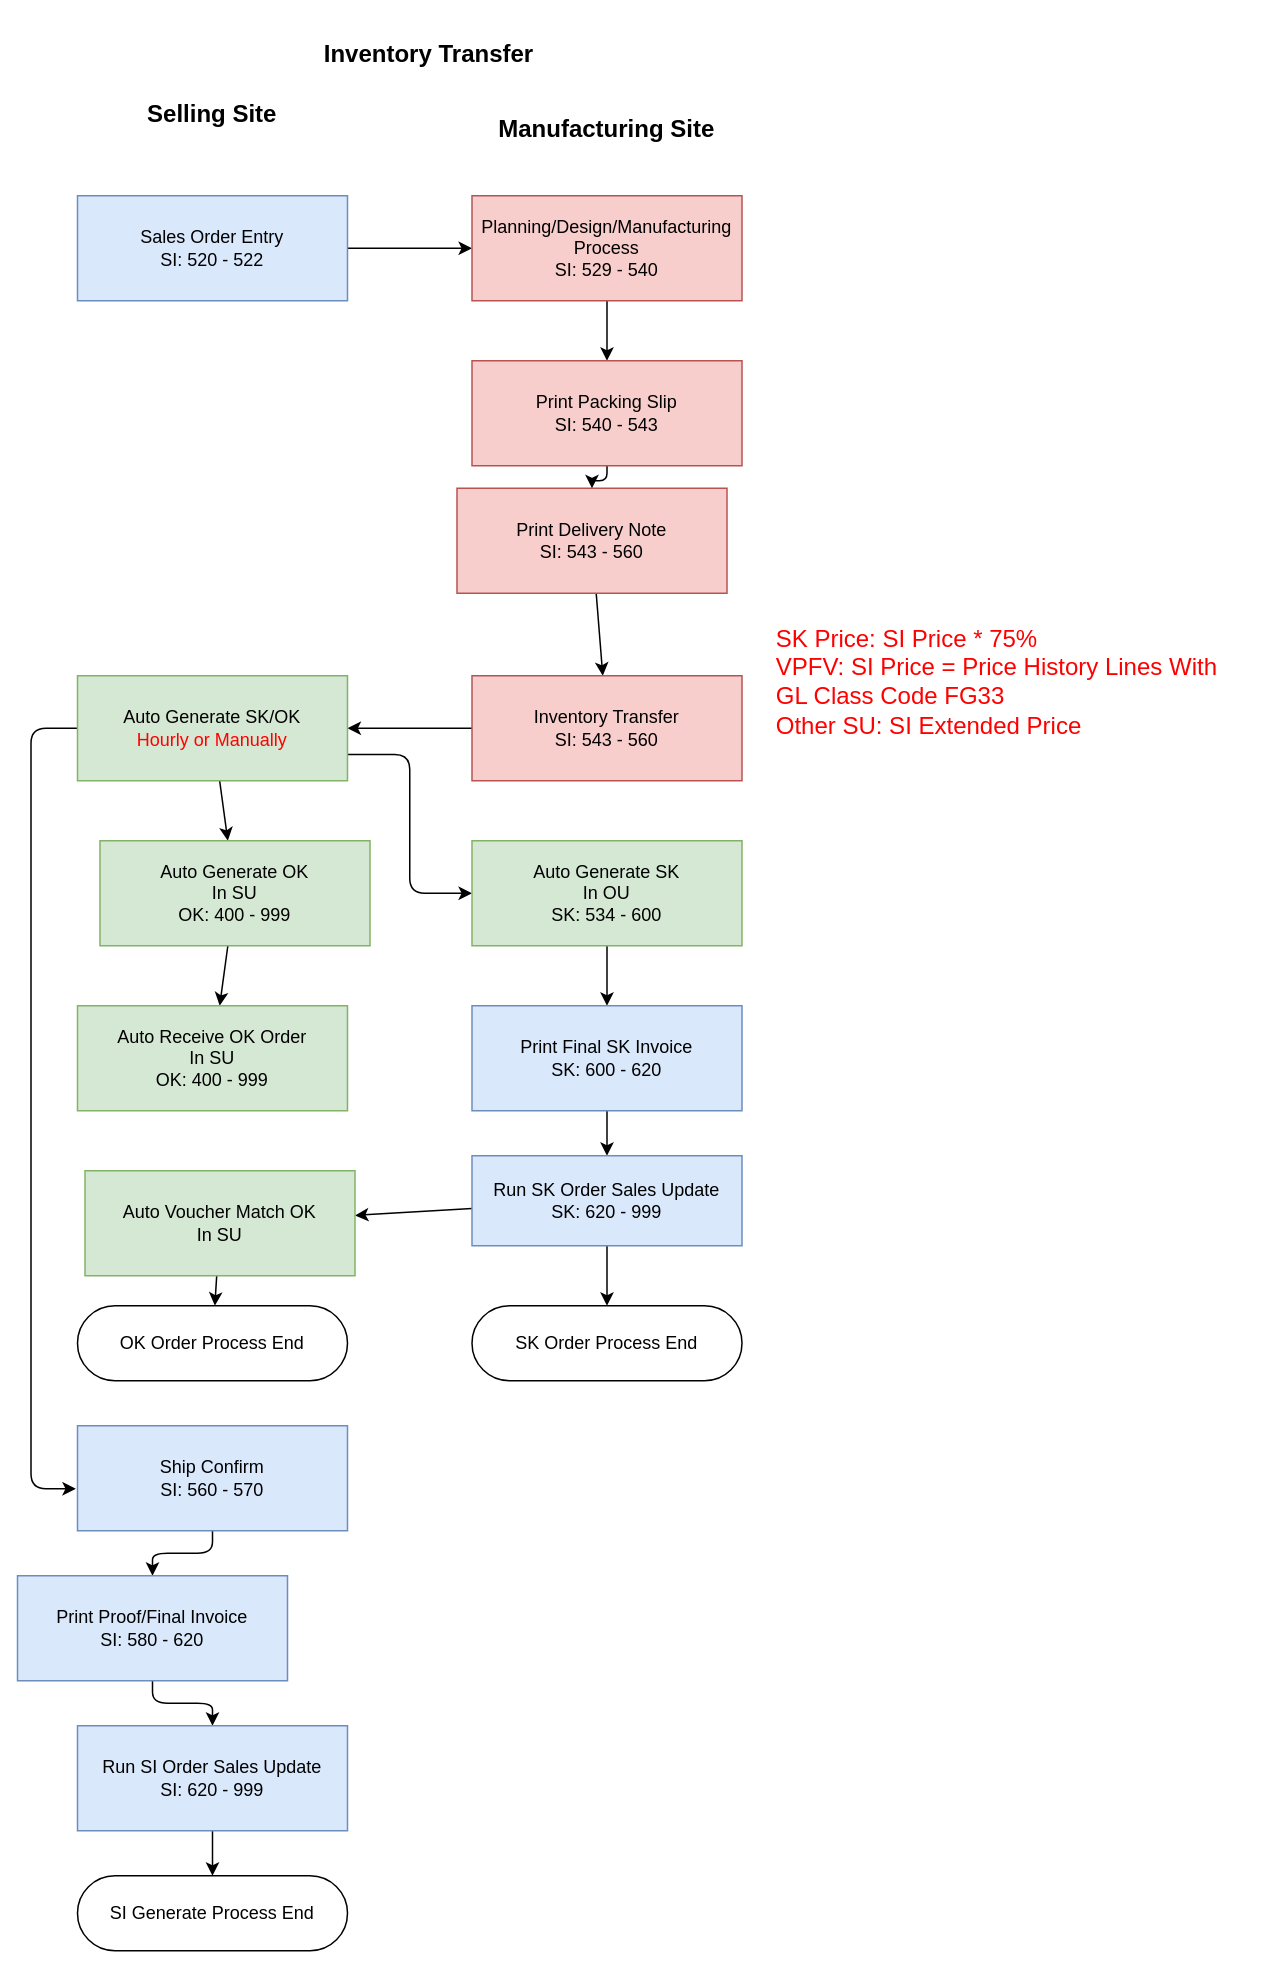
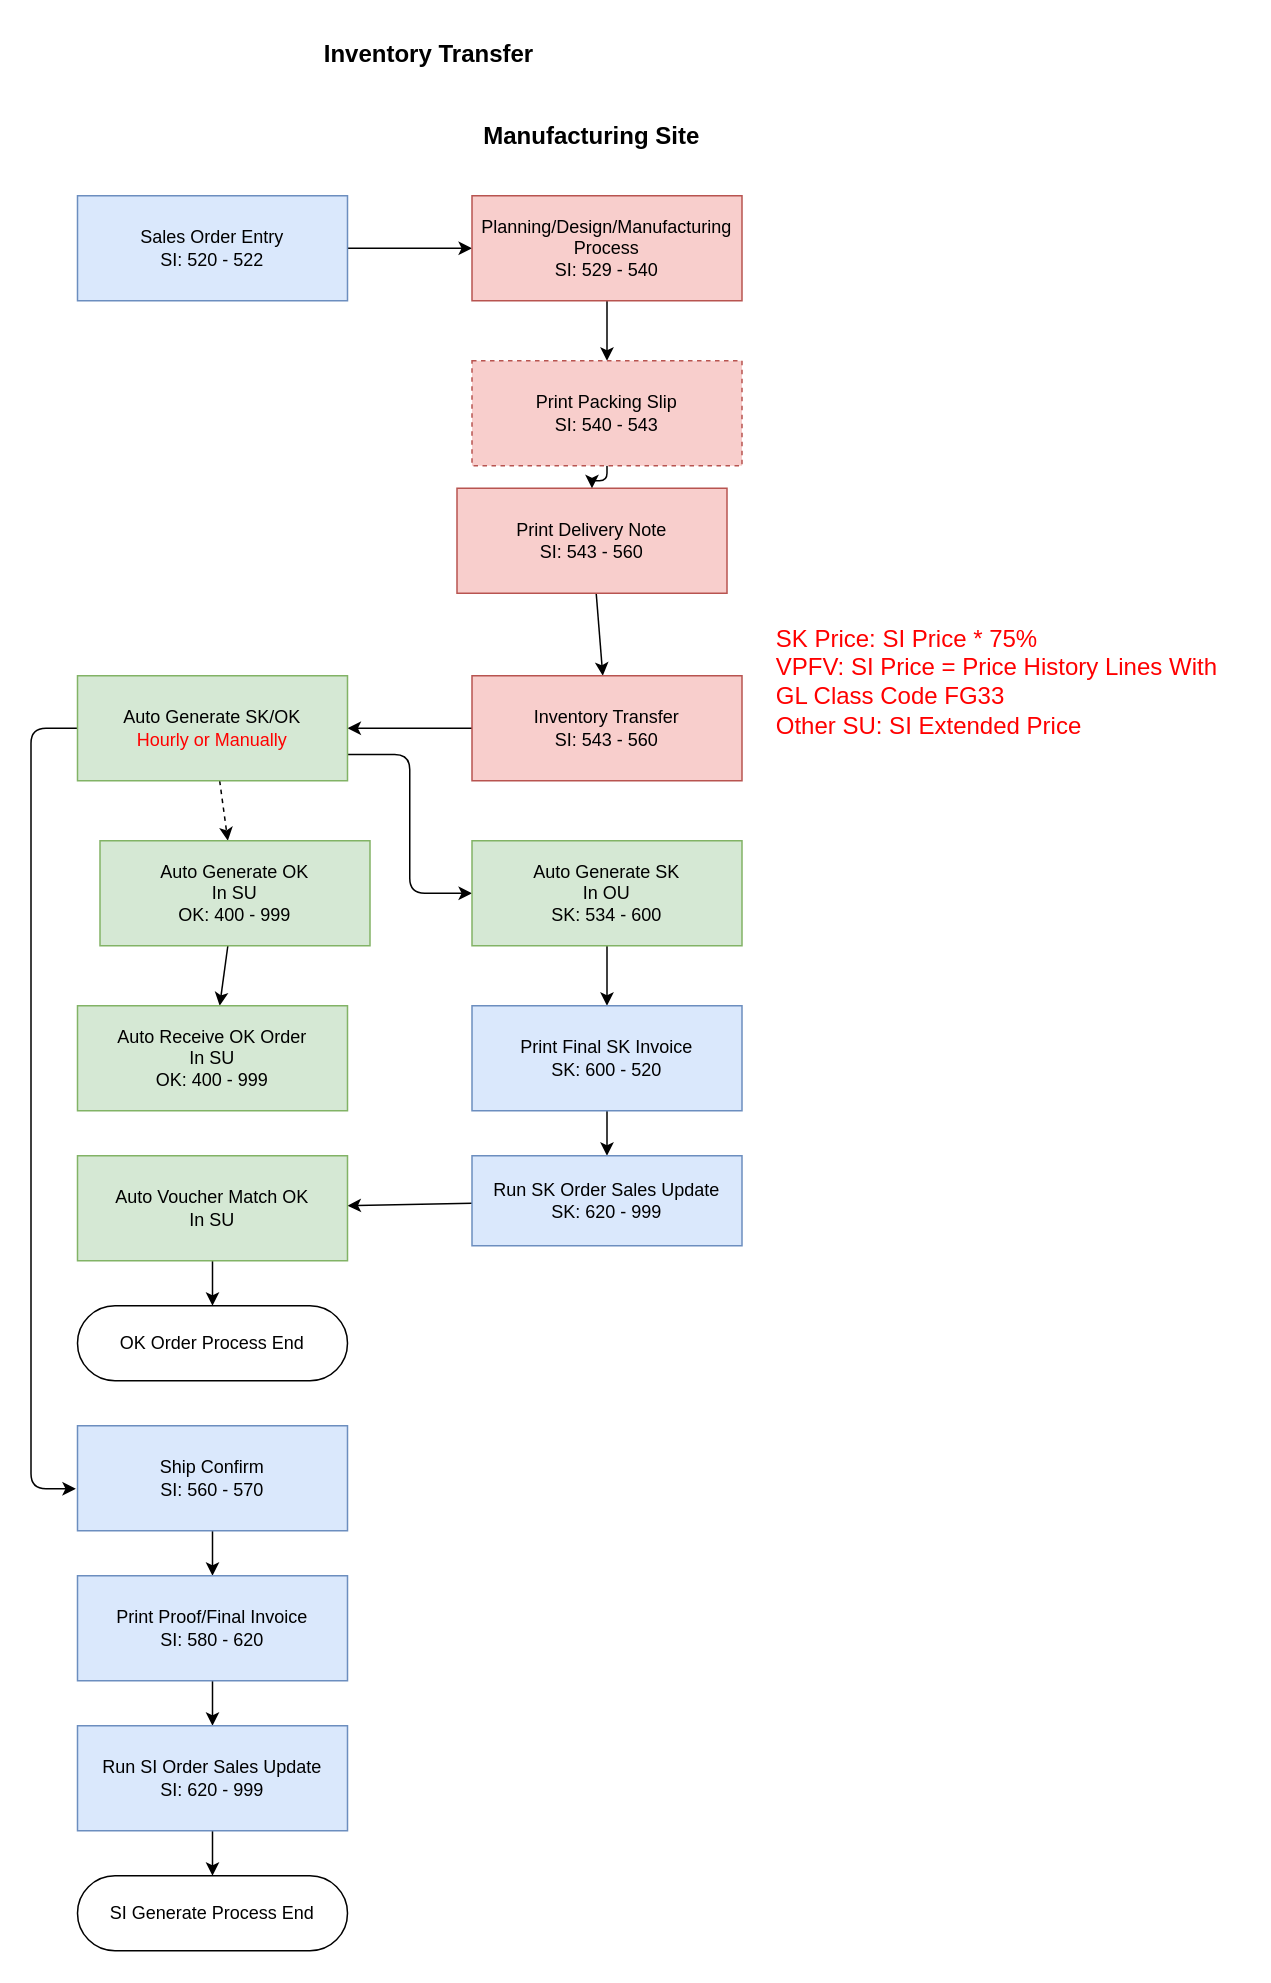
(212, 113) -> none
(607, 128) -> (592, 136)
(607, 413) -> (607, 413)
(223, 805) -> (223, 805)
(607, 1058) -> (607, 1058)
(220, 1223) -> (212, 1208)
(607, 1271) -> none
(607, 1343) -> none
(152, 1628) -> (212, 1628)
